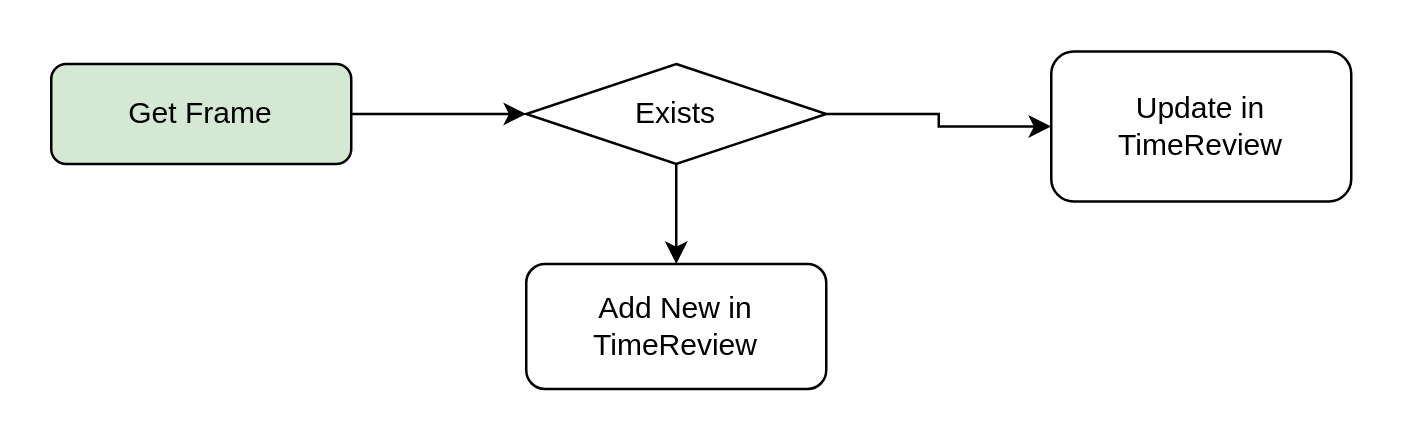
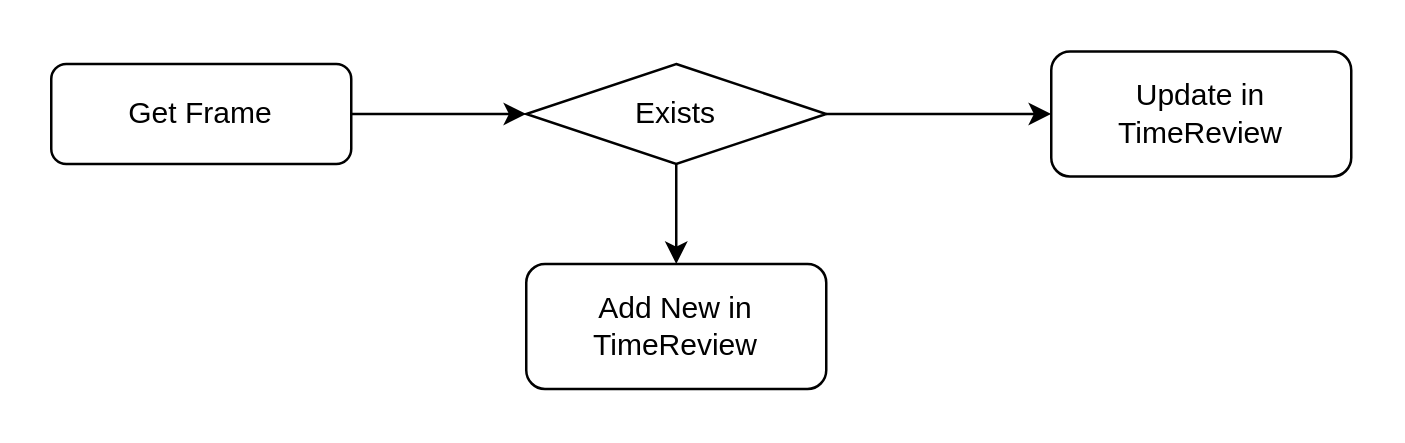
(201, 114) -> (201, 114)
(1201, 126) -> (1201, 114)
